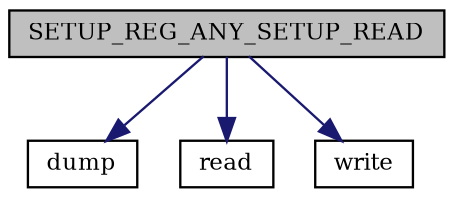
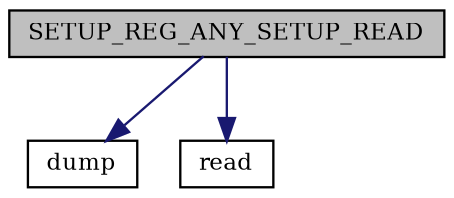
(364, 164) -> none
